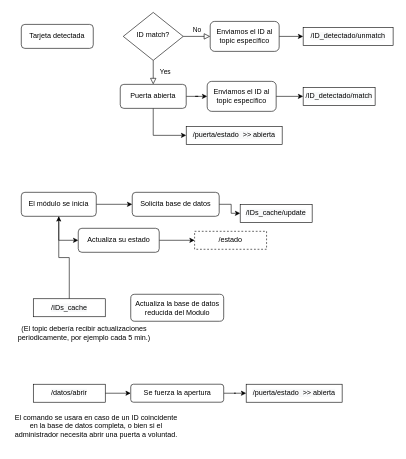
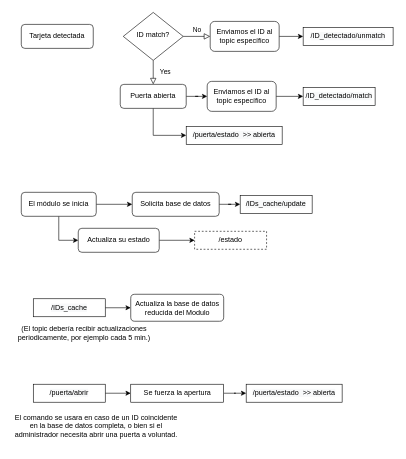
(276, 213) -> (276, 204)
(69, 266) -> (125, 308)
(69, 393) -> (69, 393)
(177, 393) -> (177, 393)
